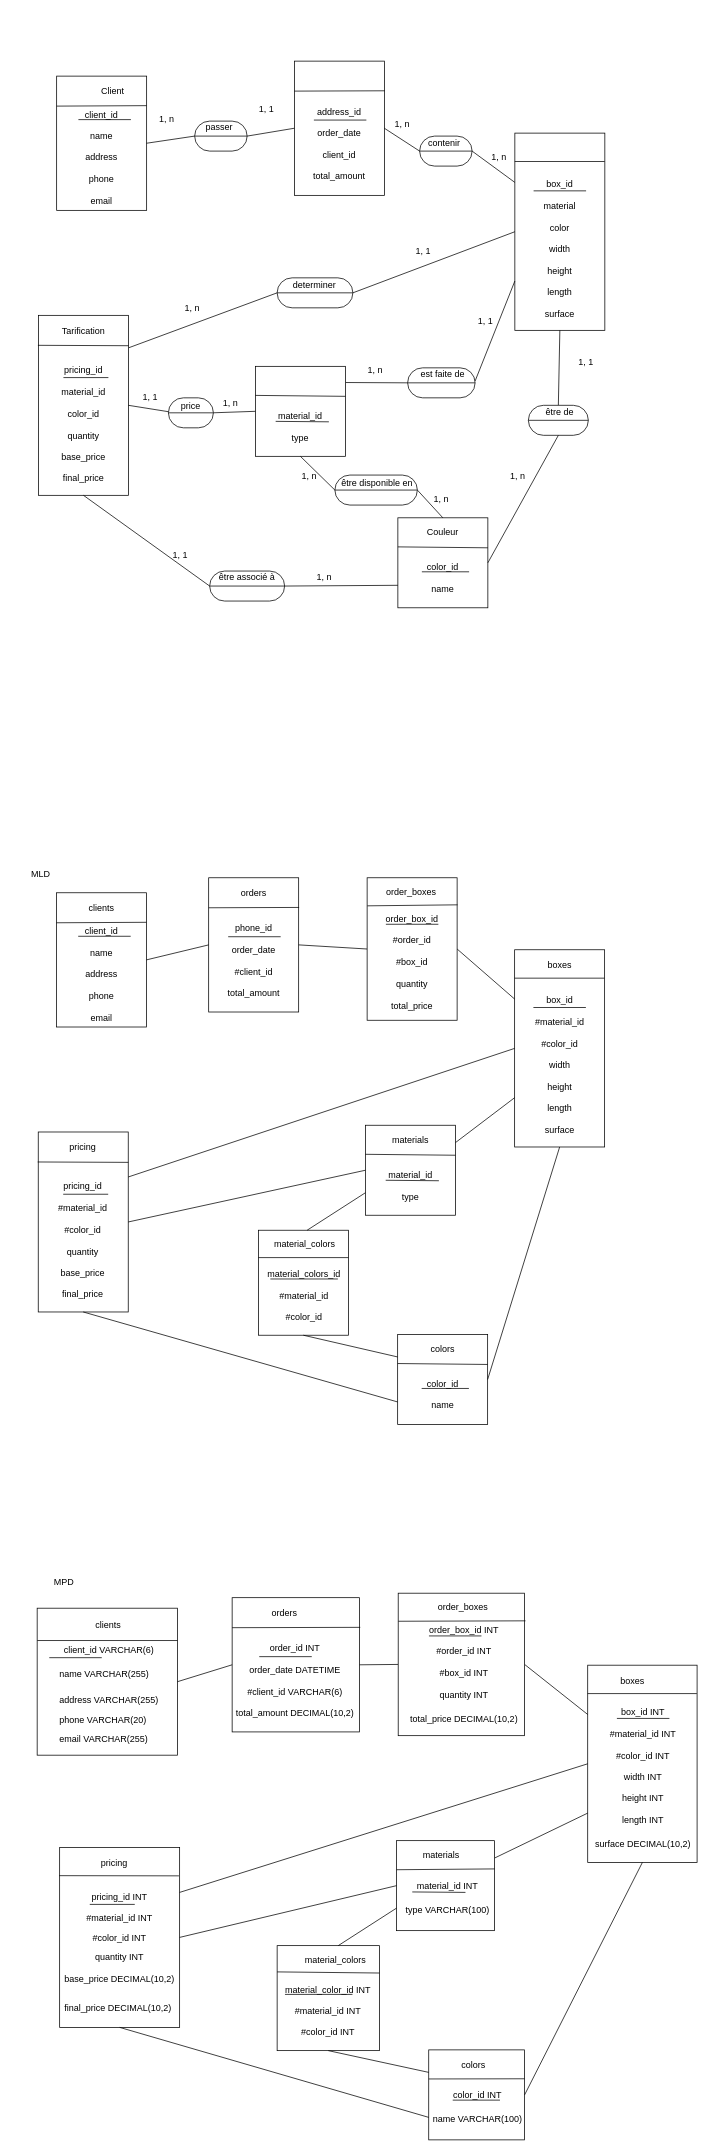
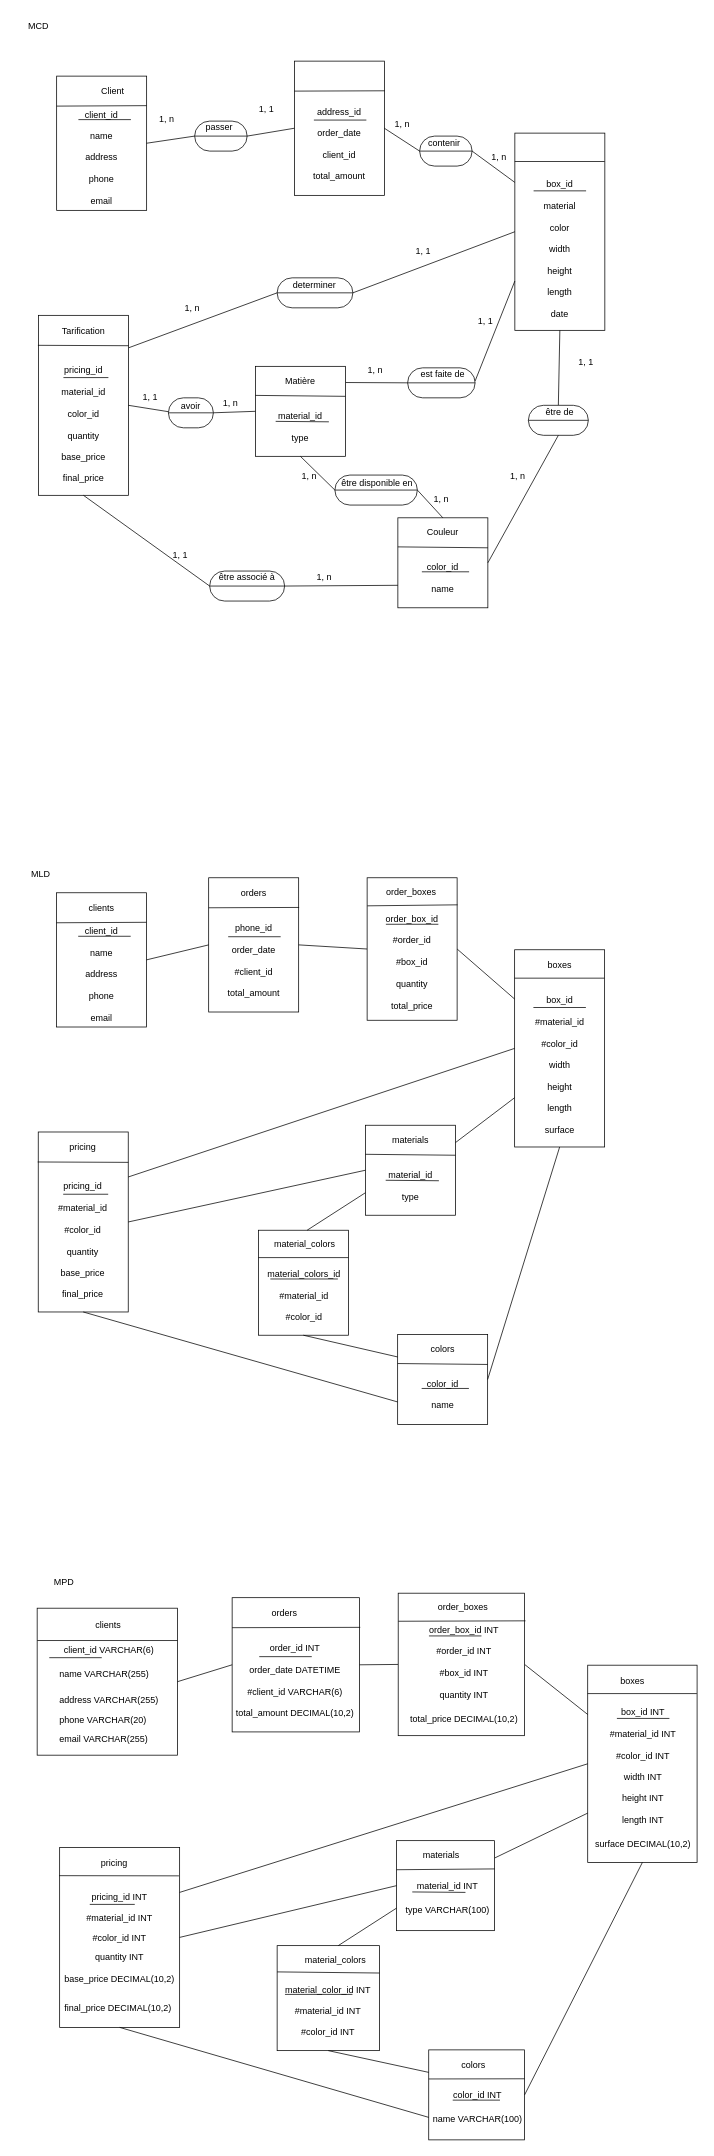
none -> (38, 27)
(560, 249) -> (560, 249)
none -> (300, 381)
(191, 406) -> (191, 406)
